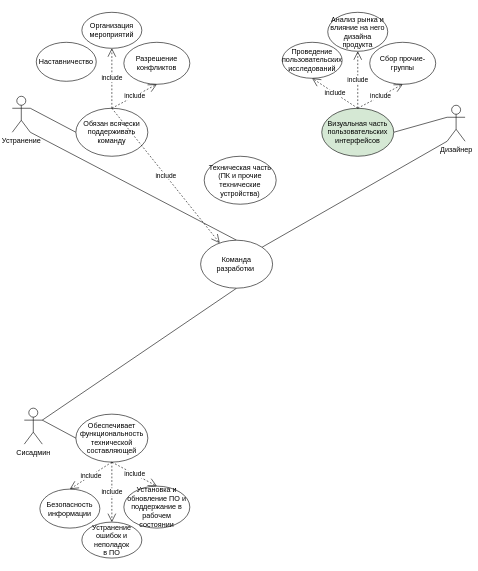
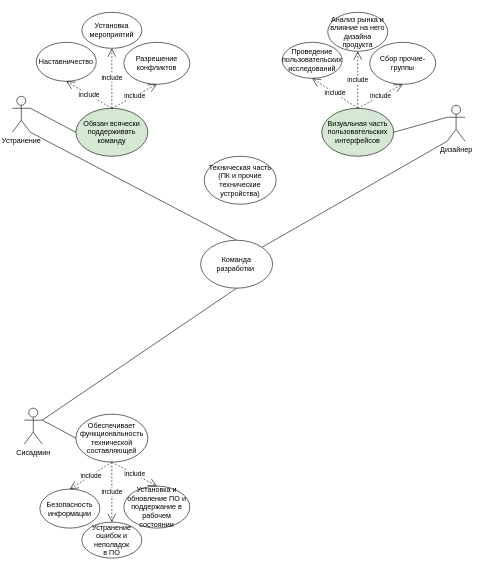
(112, 30) -> (112, 30)
(112, 132) -> (112, 132)
(178, 190) -> (88, 94)
